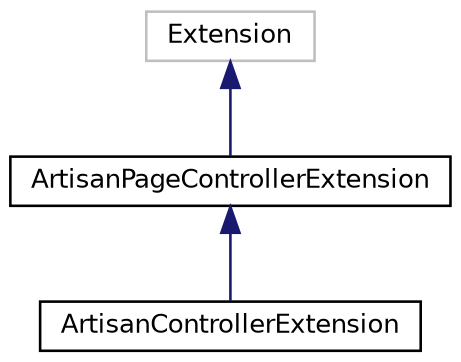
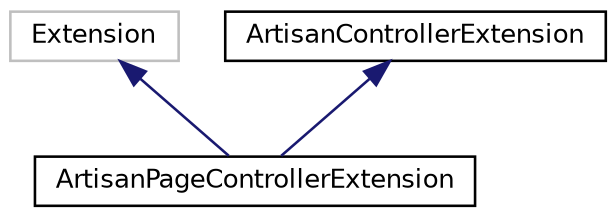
(230, 267) -> (325, 117)
